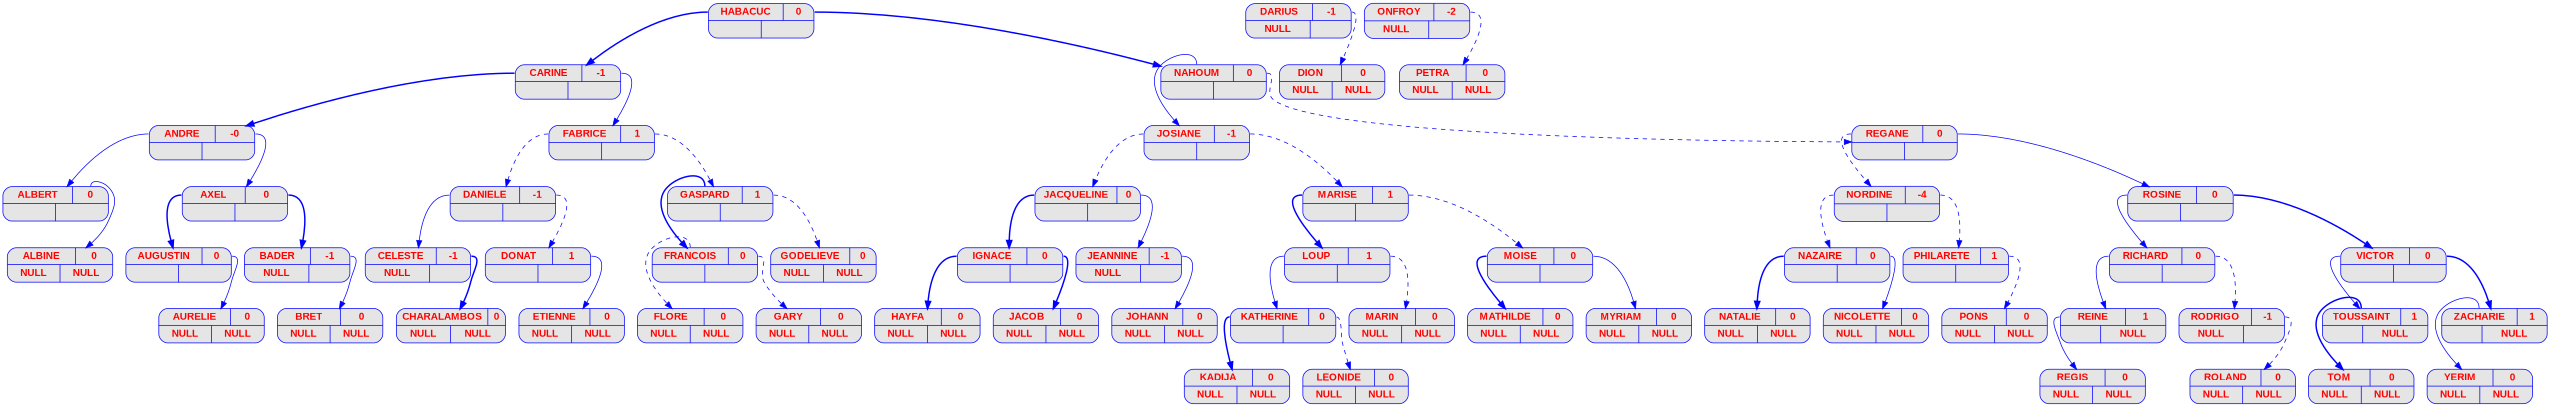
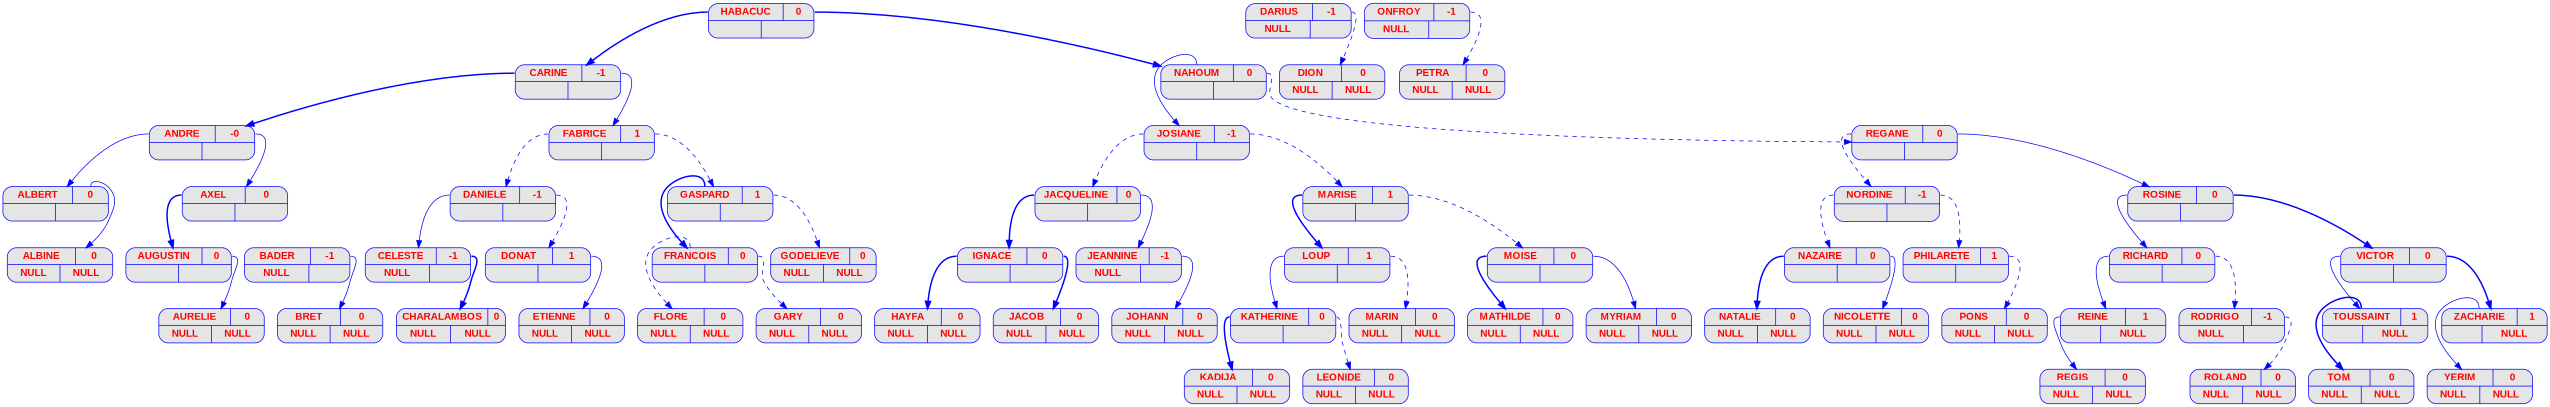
(1452, 12) -> (1452, 12)
(1922, 195) -> (1922, 195)
(304, 214) -> none
